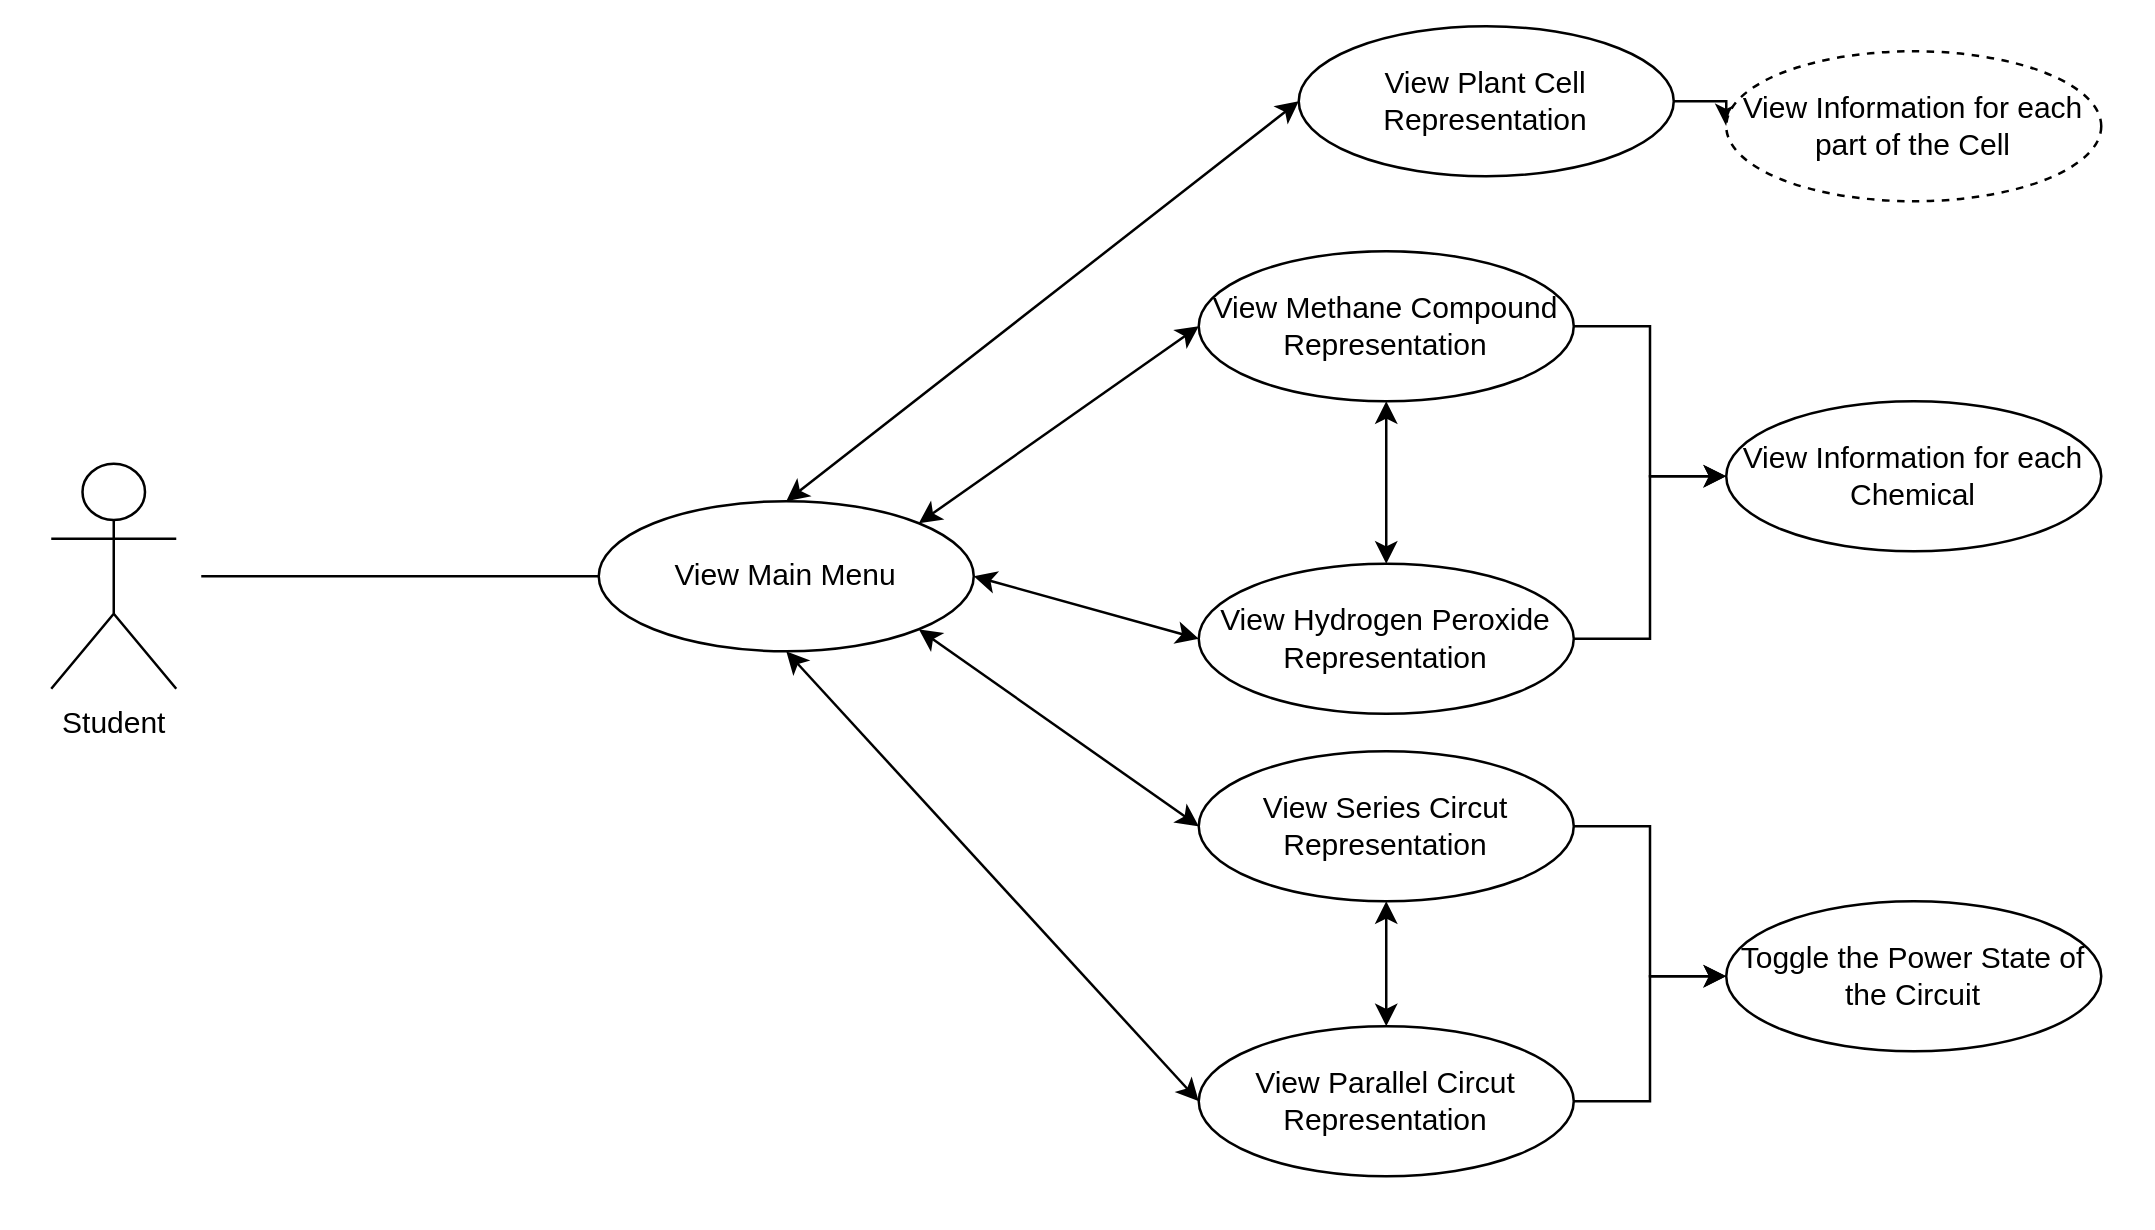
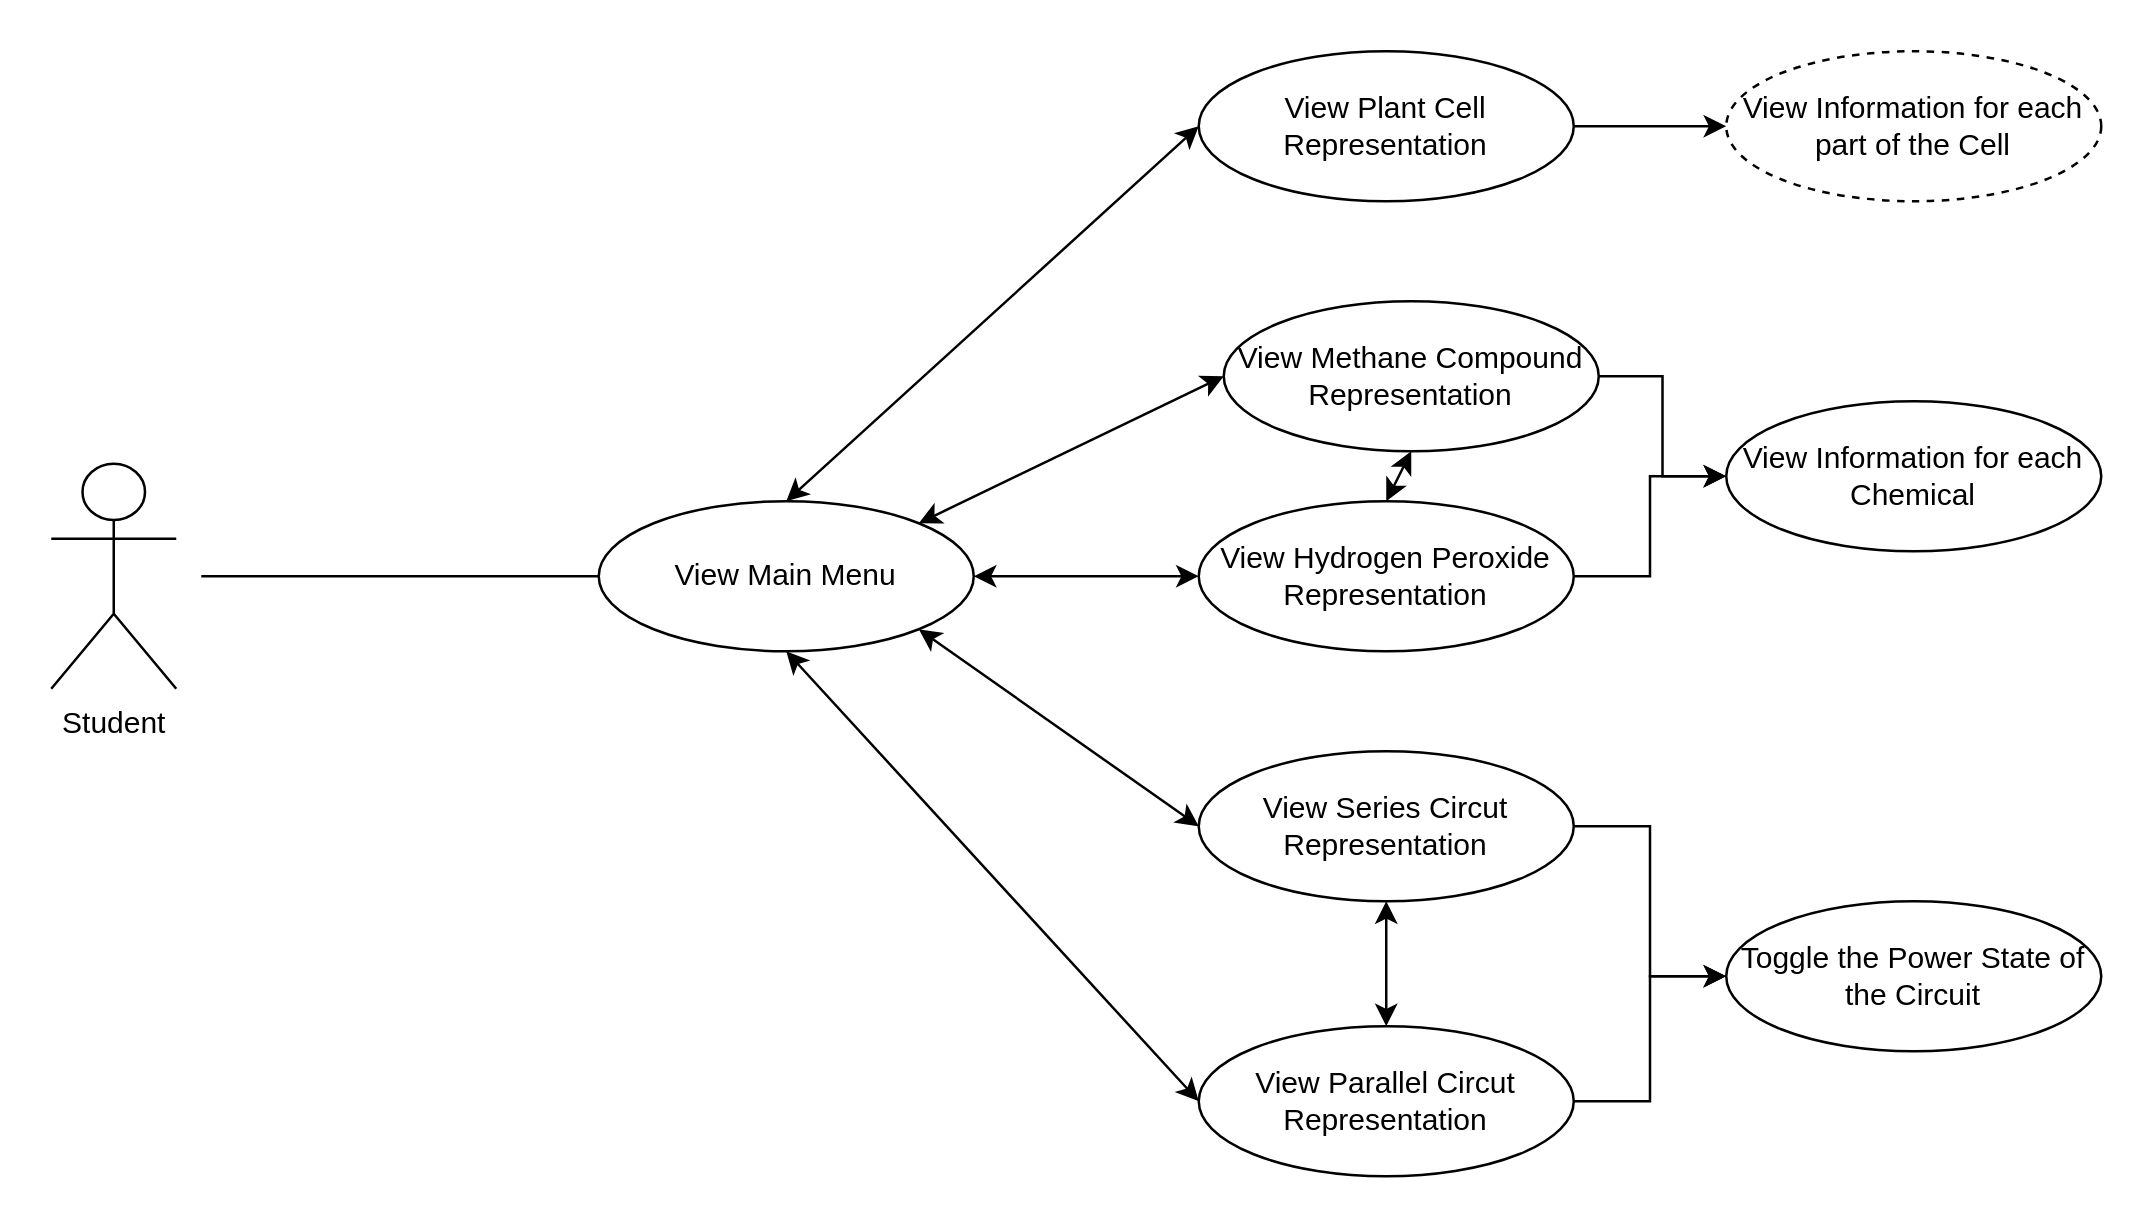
(1486, 101) -> (1386, 126)
(1386, 326) -> (1411, 376)
(1386, 639) -> (1386, 576)
